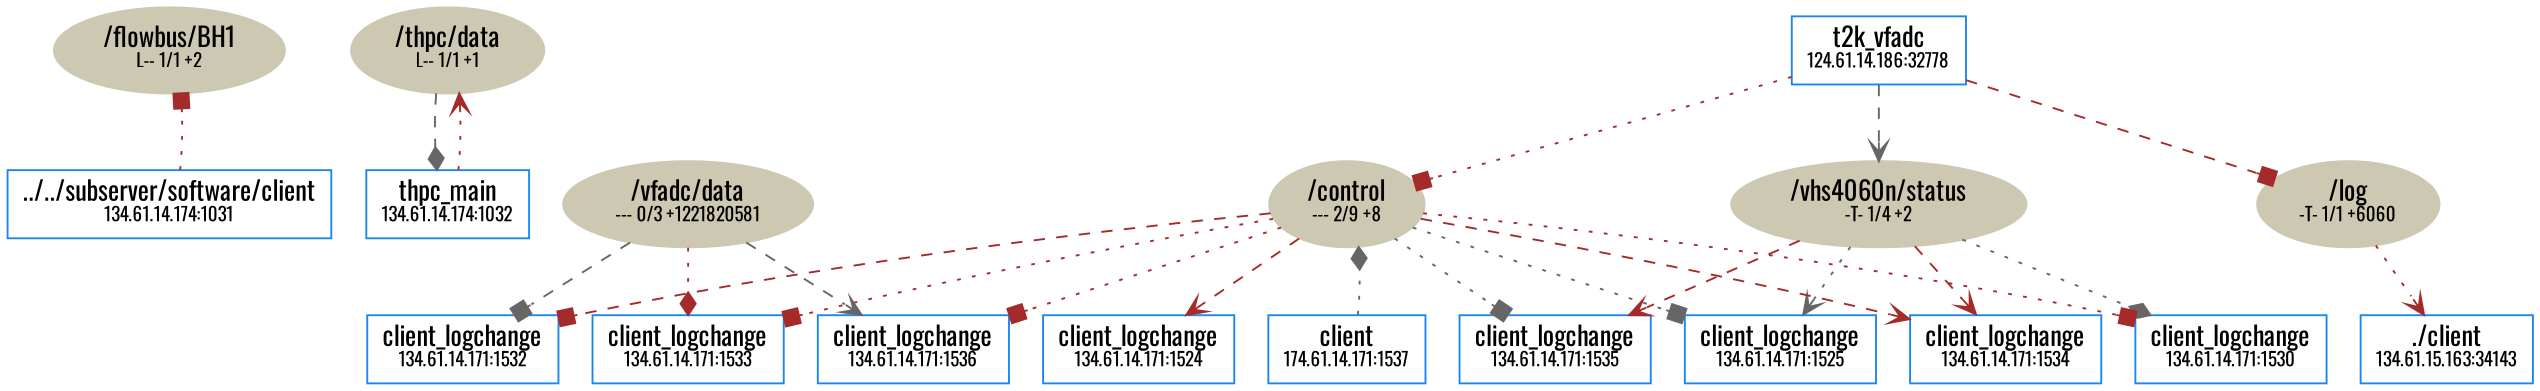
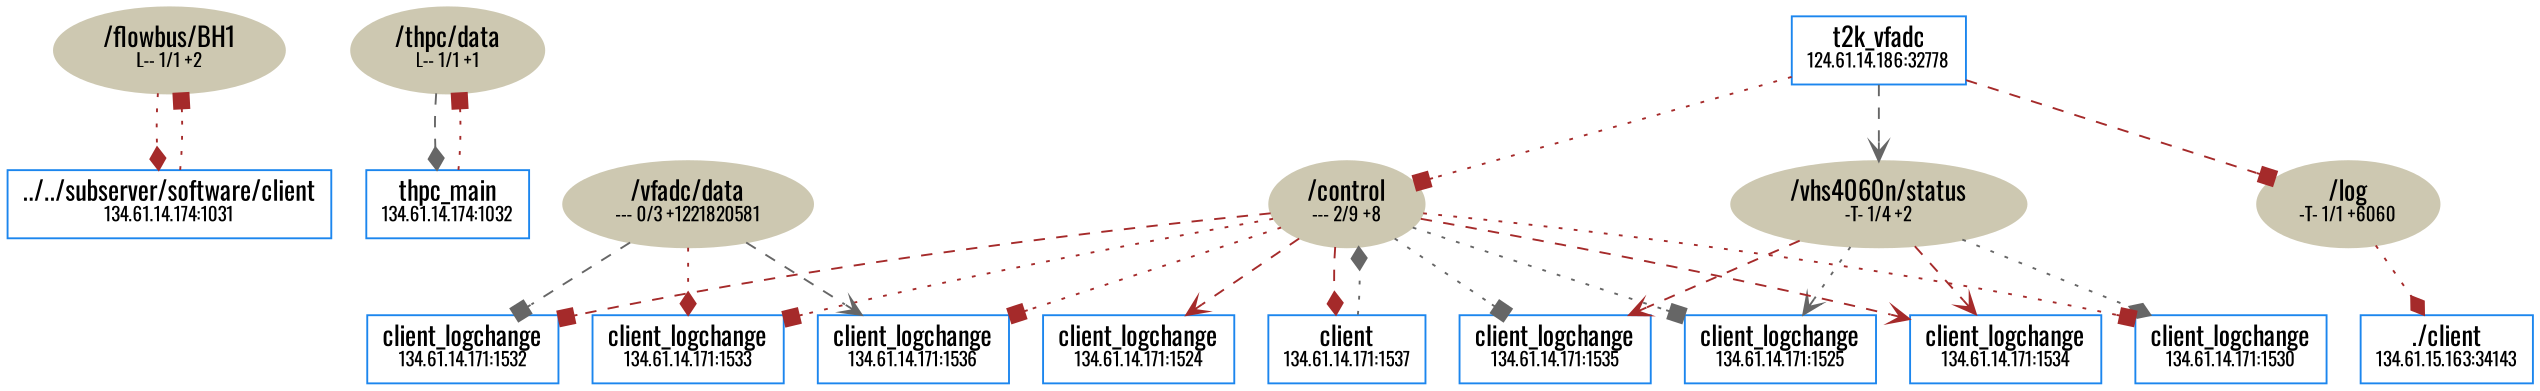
none -> (157, 120)
(460, 141) -> (460, 141)
none -> (1334, 269)
(2393, 271) -> (2393, 271)
(1347, 361) -> (1347, 361)
